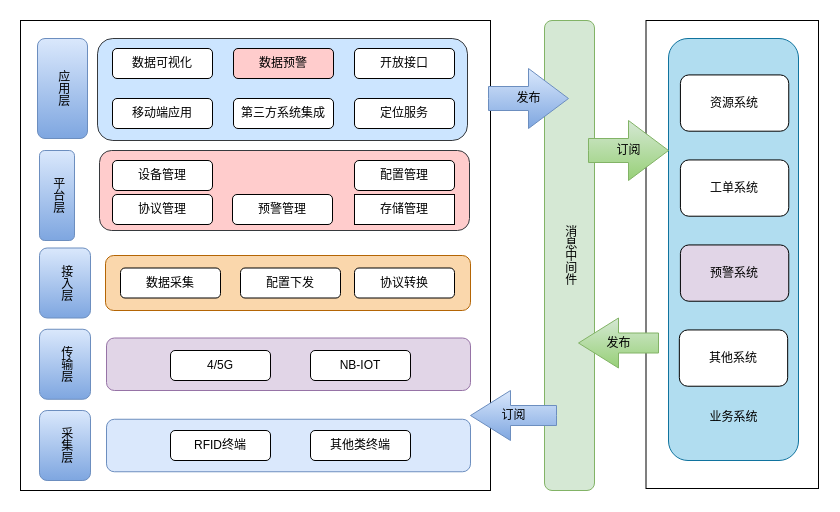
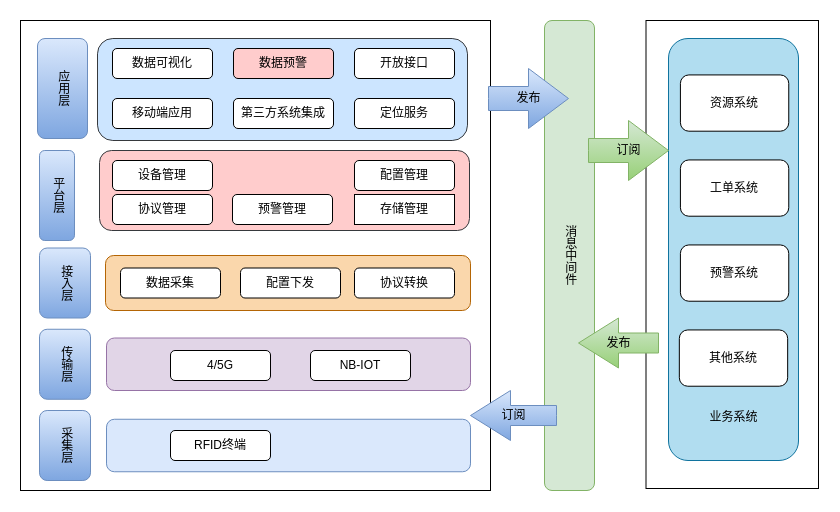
(735, 273) -> (735, 273)
(361, 446) -> none
